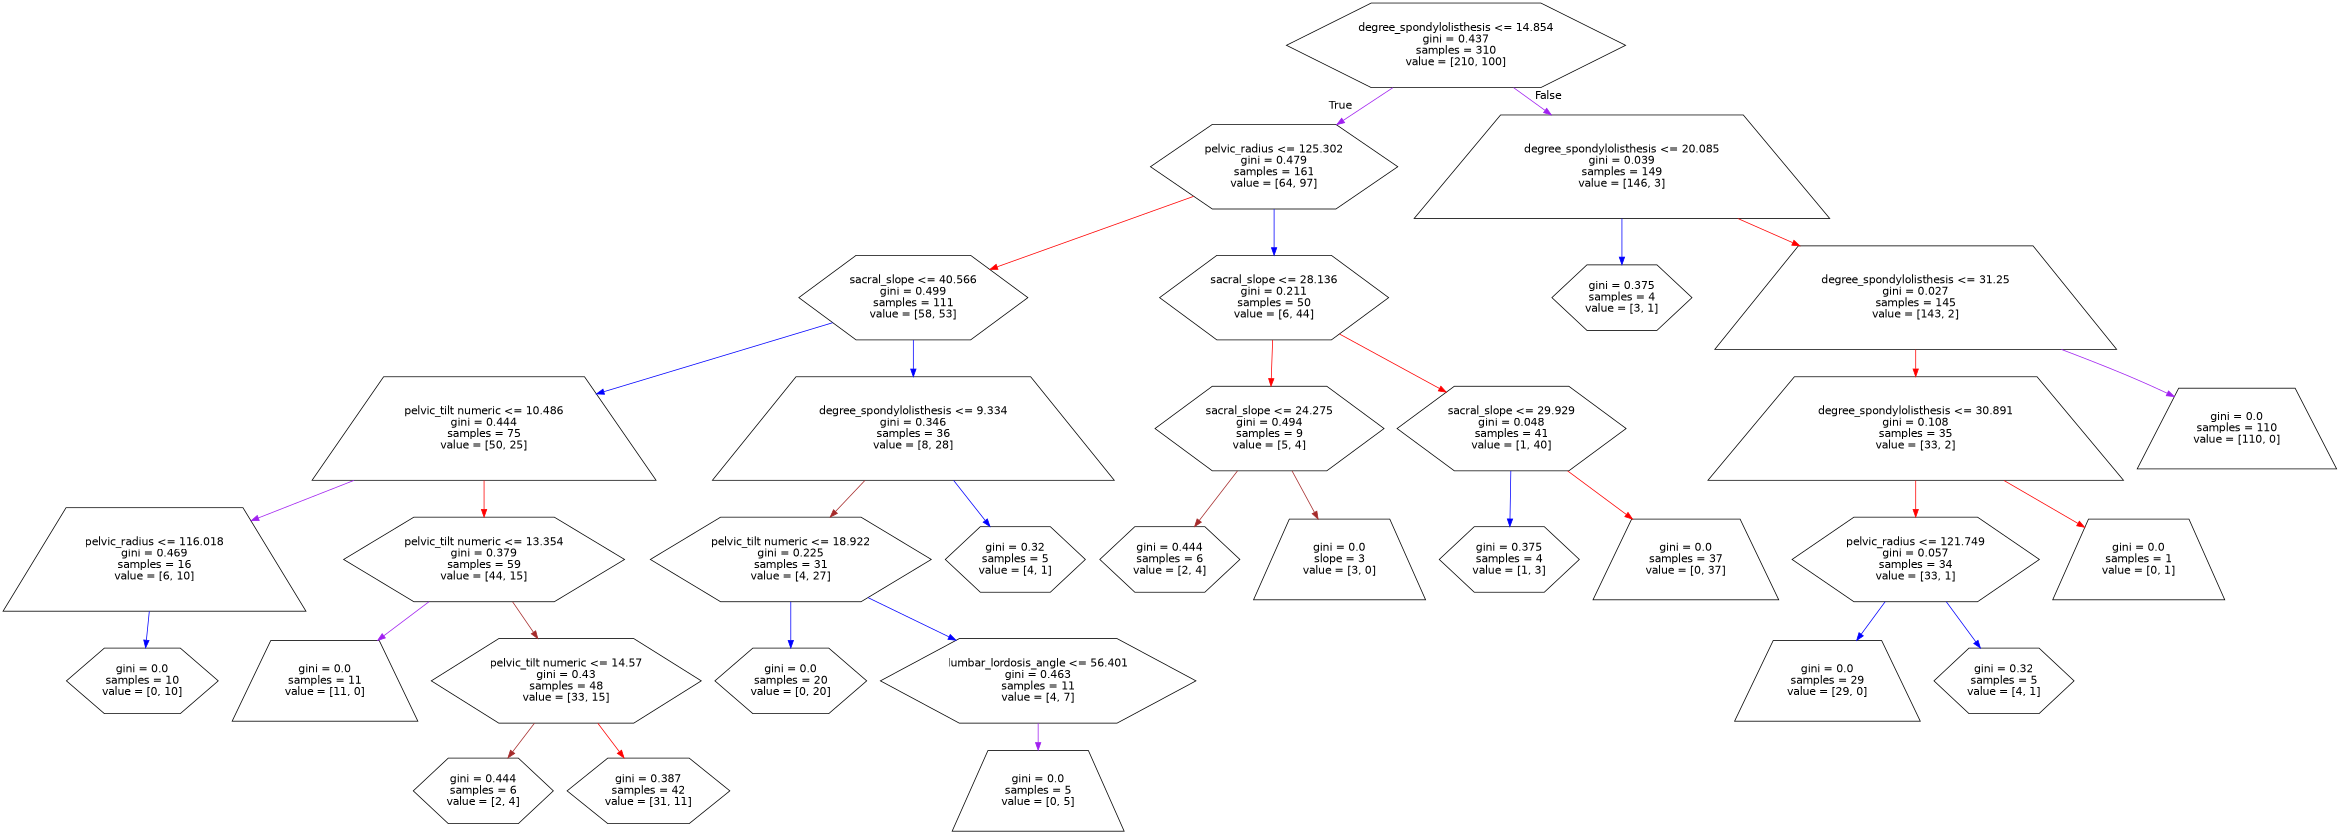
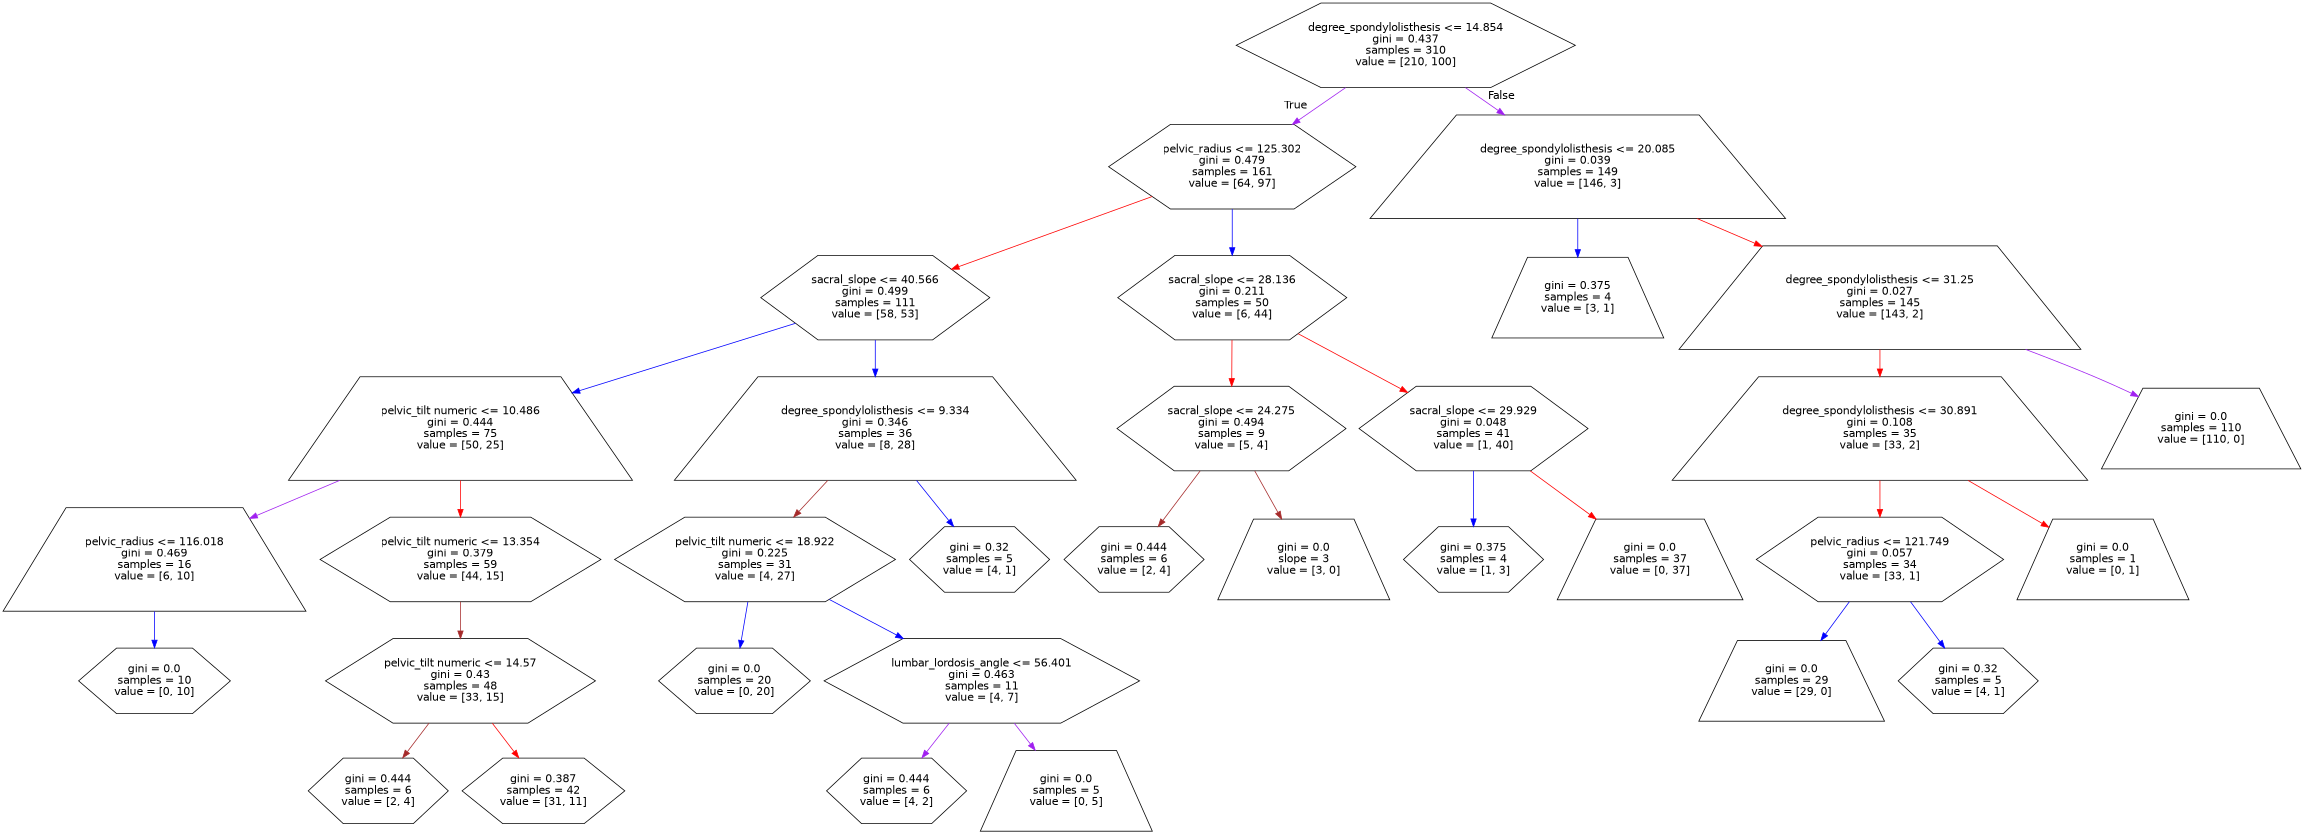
(1622, 298) -> (1578, 298)
(325, 681) -> none
none -> (897, 791)
